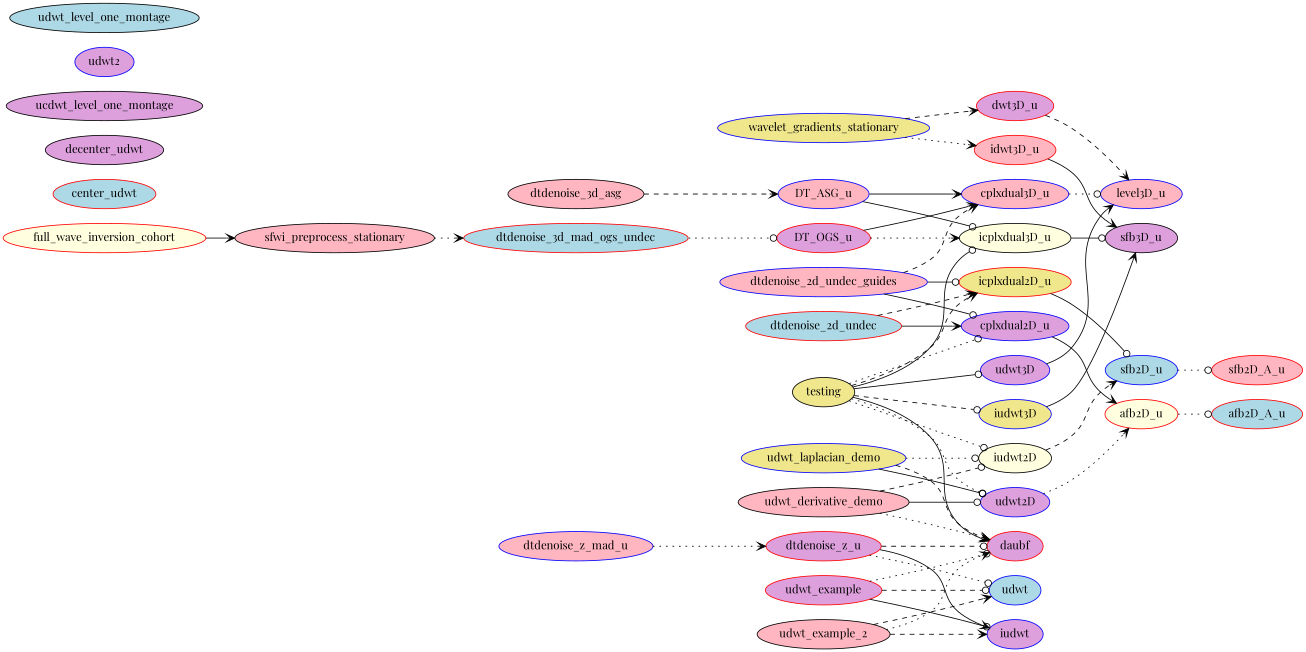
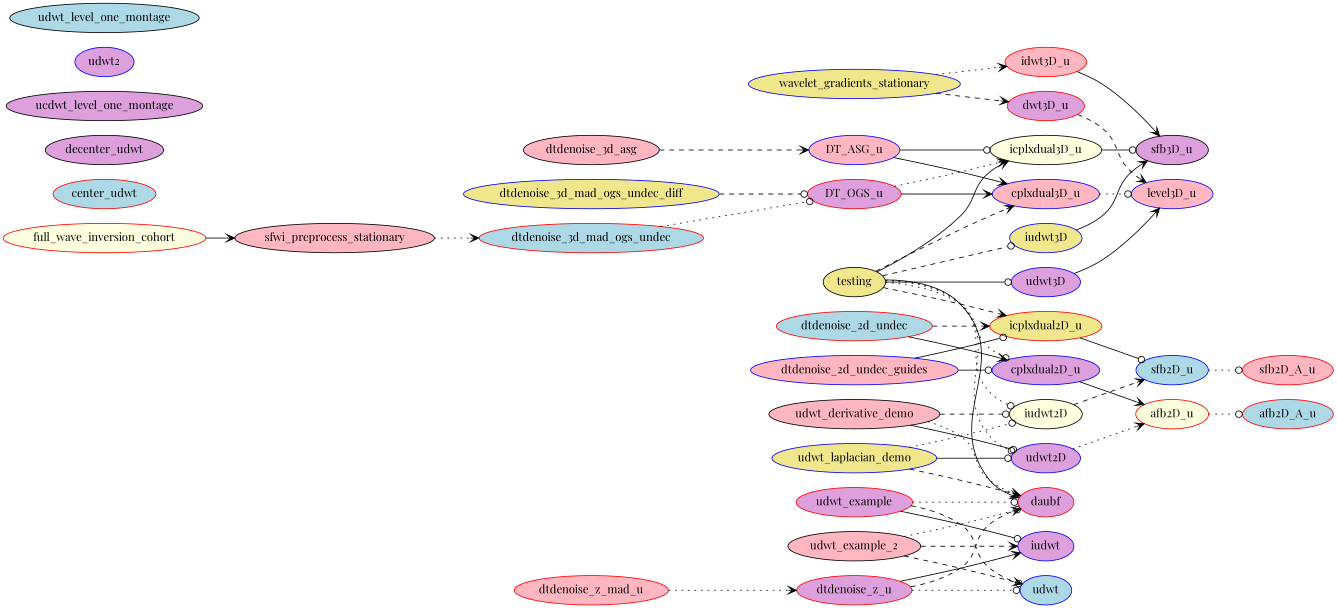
none -> (591, 194)
(942, 245) -> (944, 237)
(945, 292) -> (948, 227)
(576, 546) -> (591, 590)
